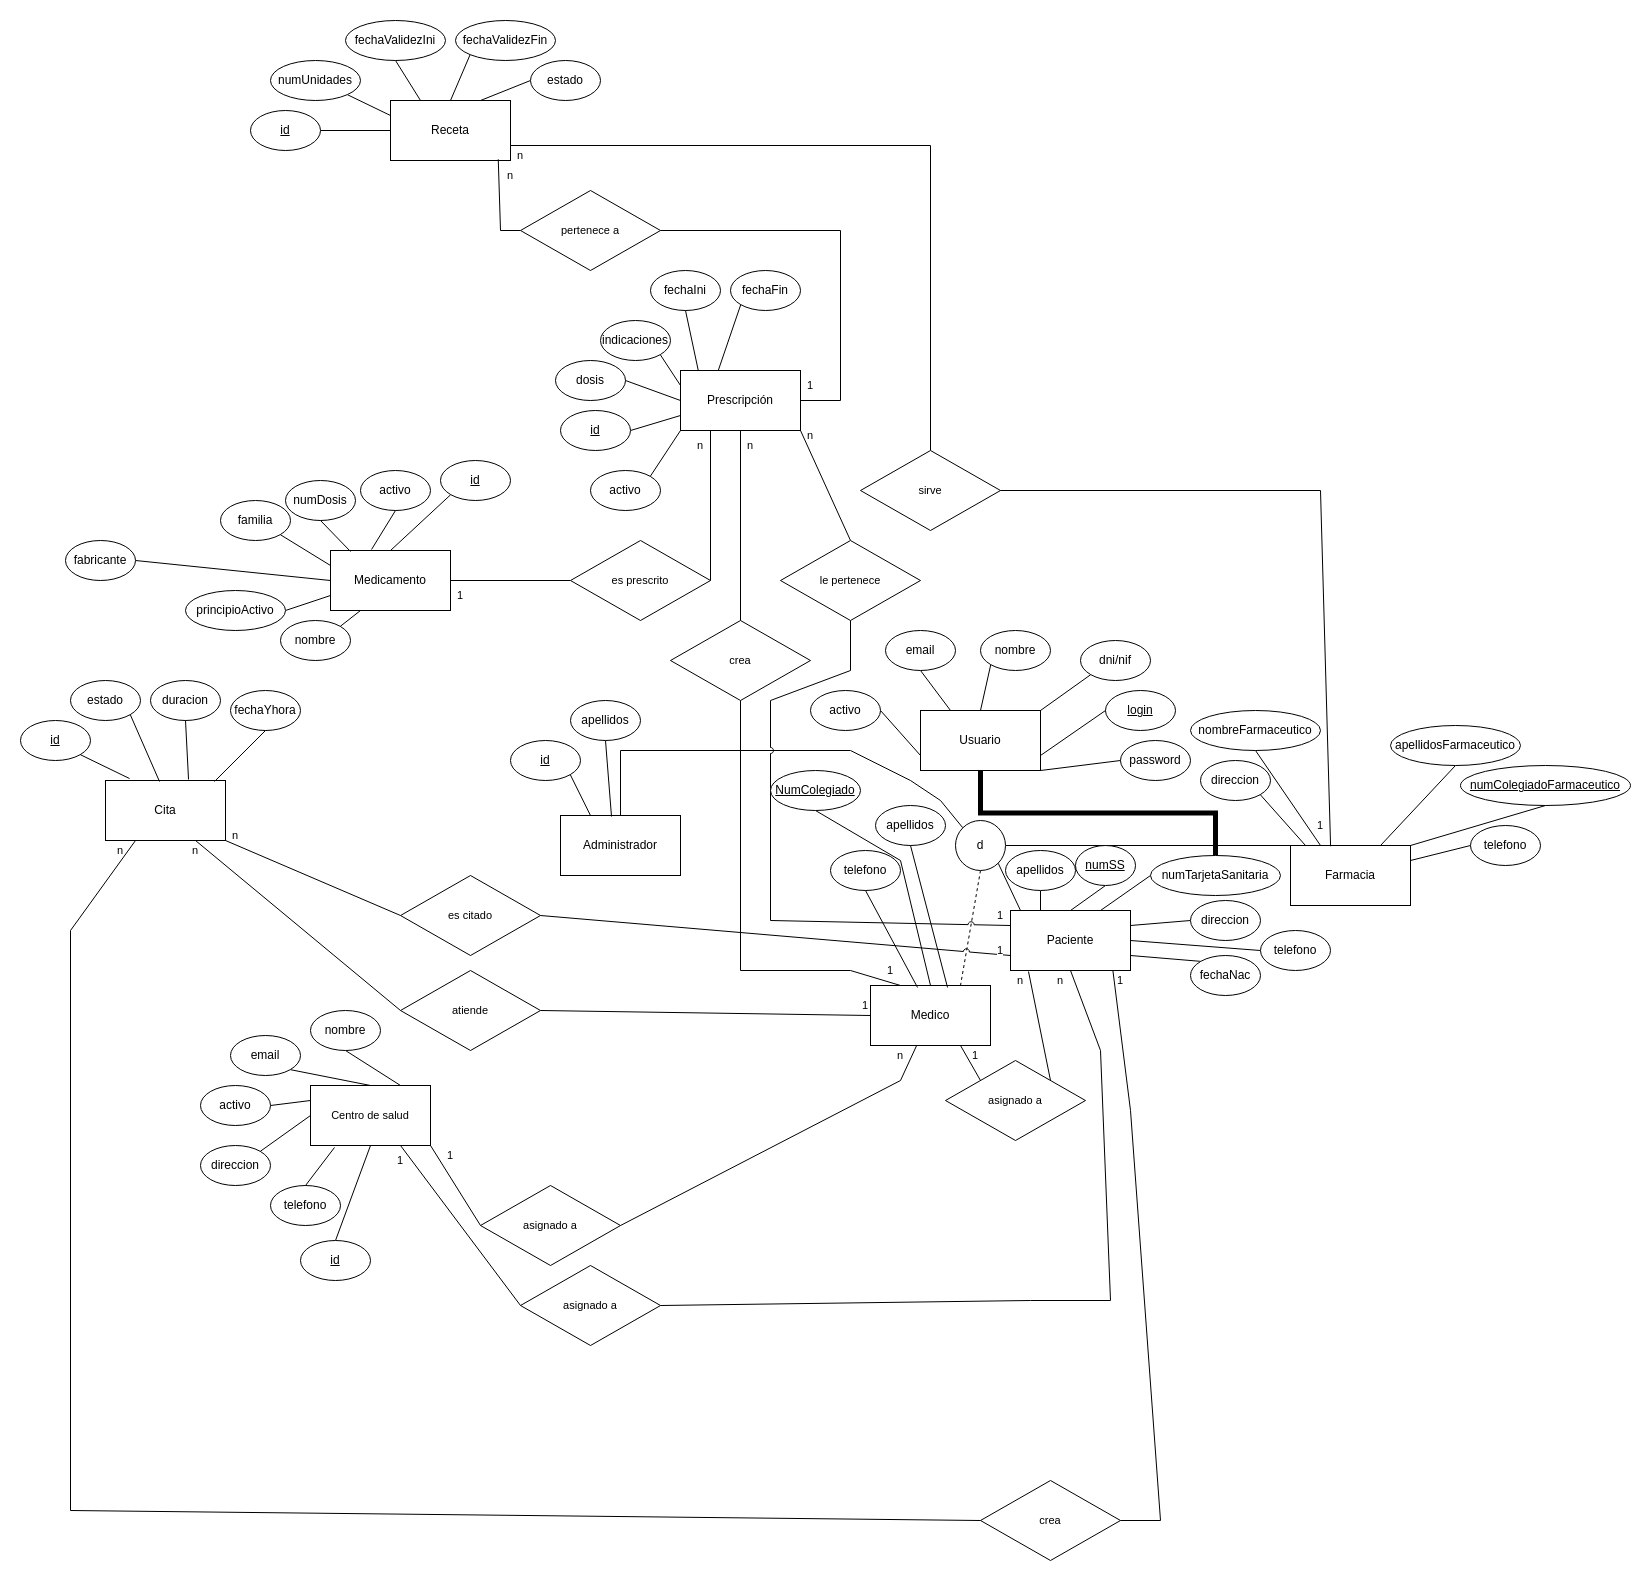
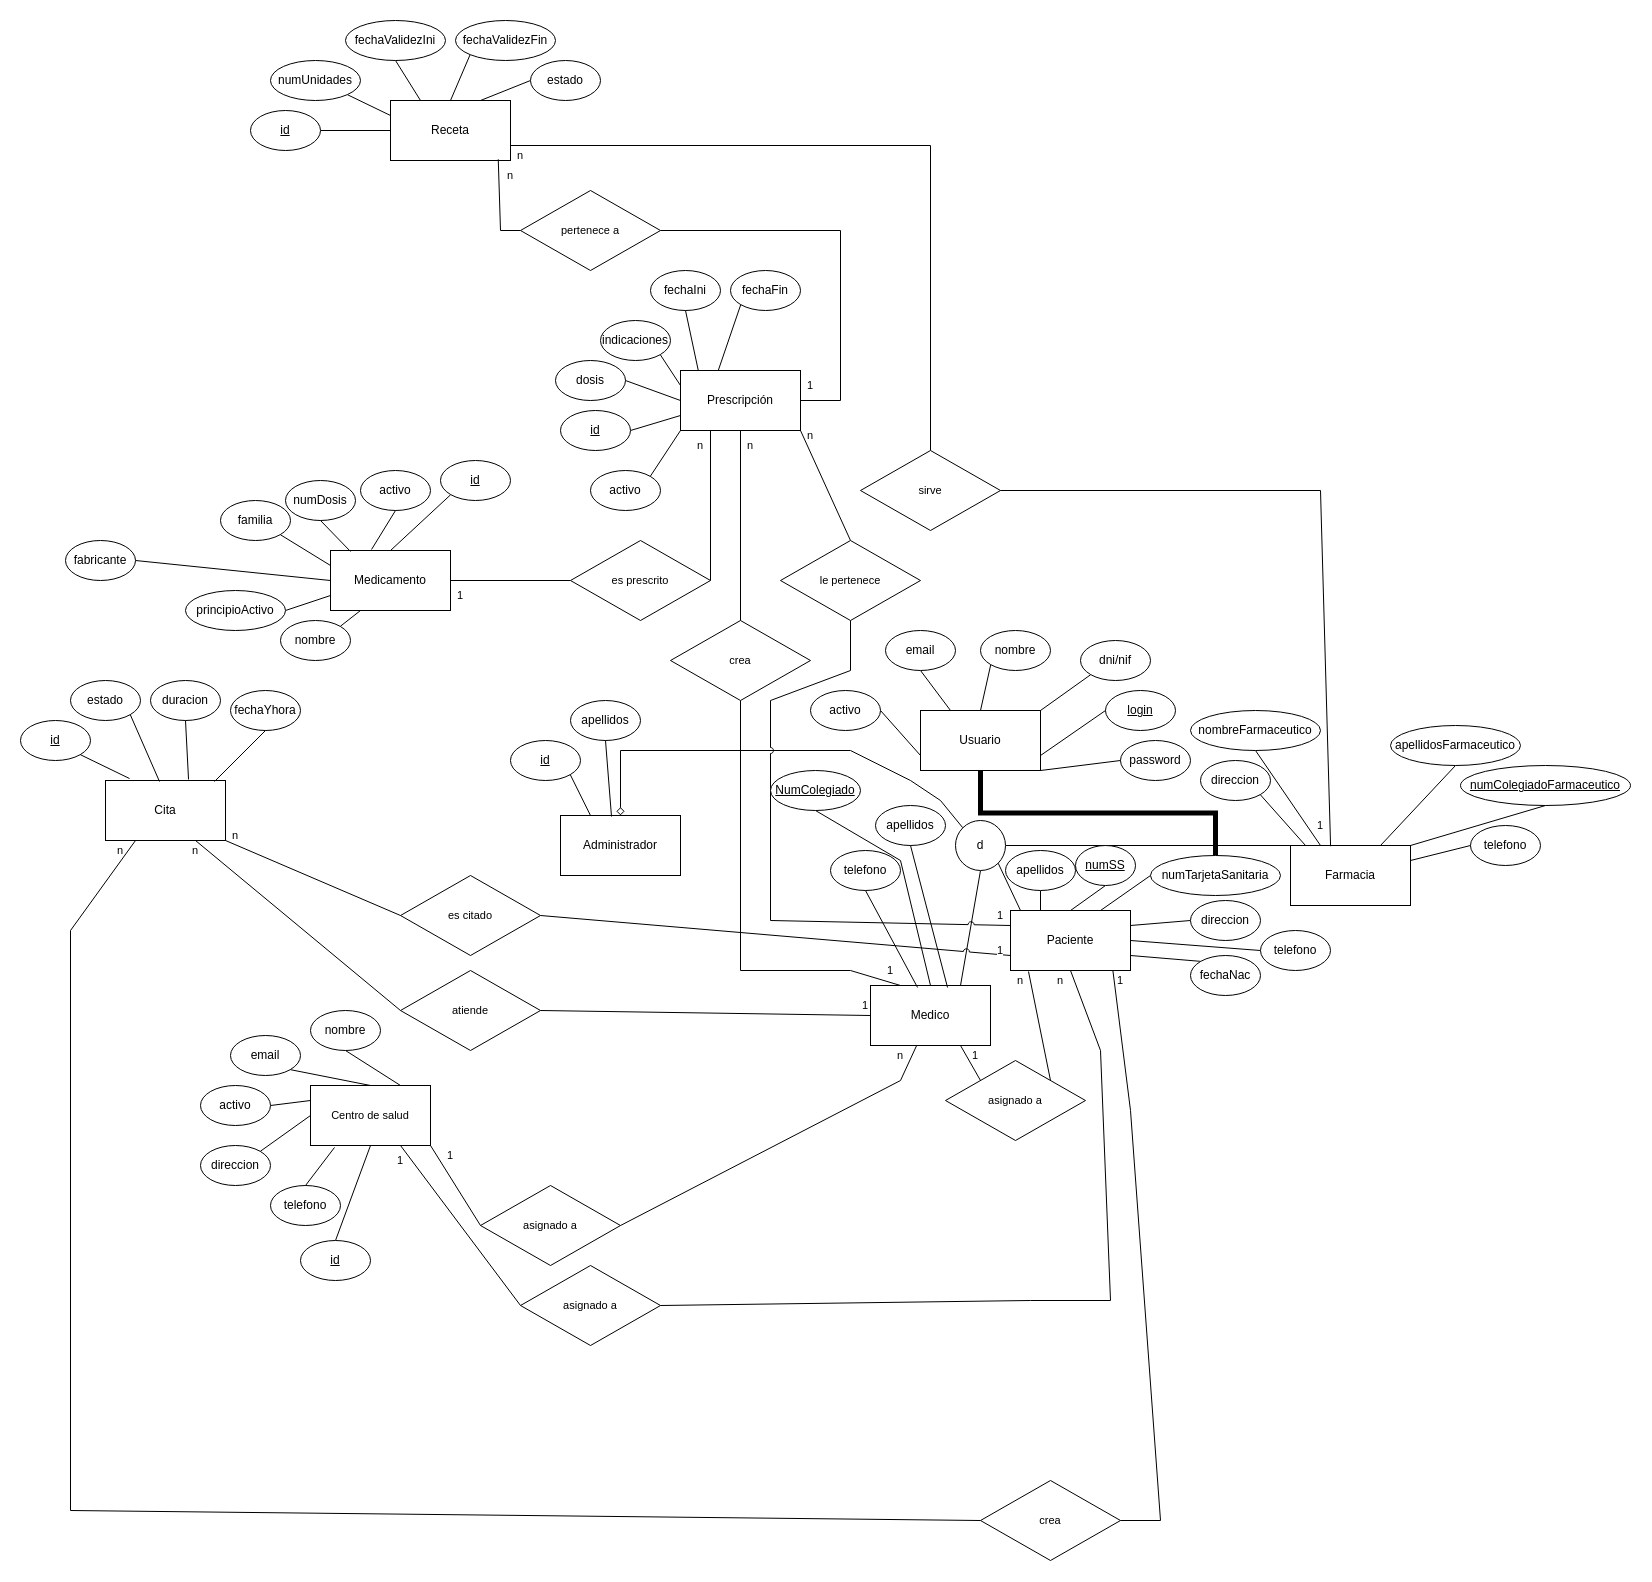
(621, 810) -> (621, 807)
(971, 927) -> (971, 927)
